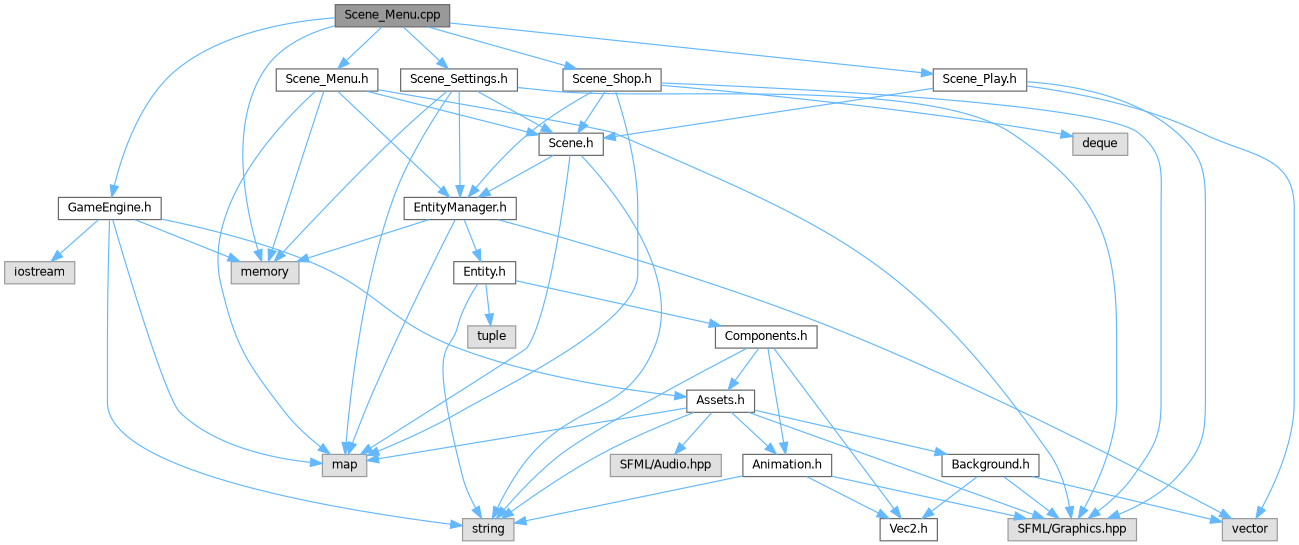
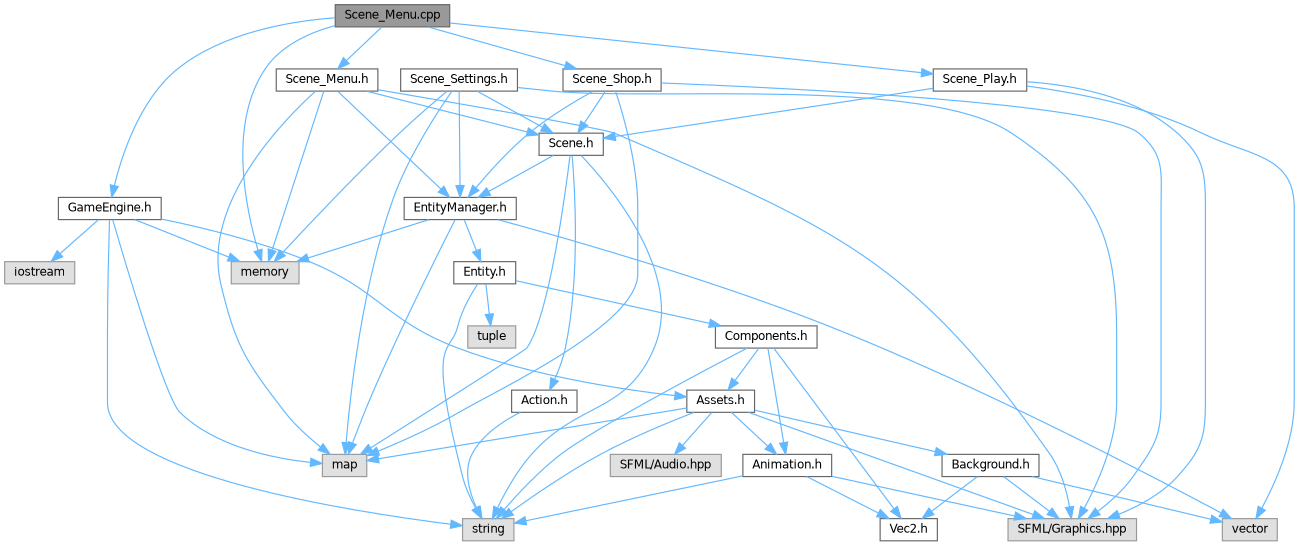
(421, 44) -> none
(1100, 144) -> none
none -> (544, 401)
